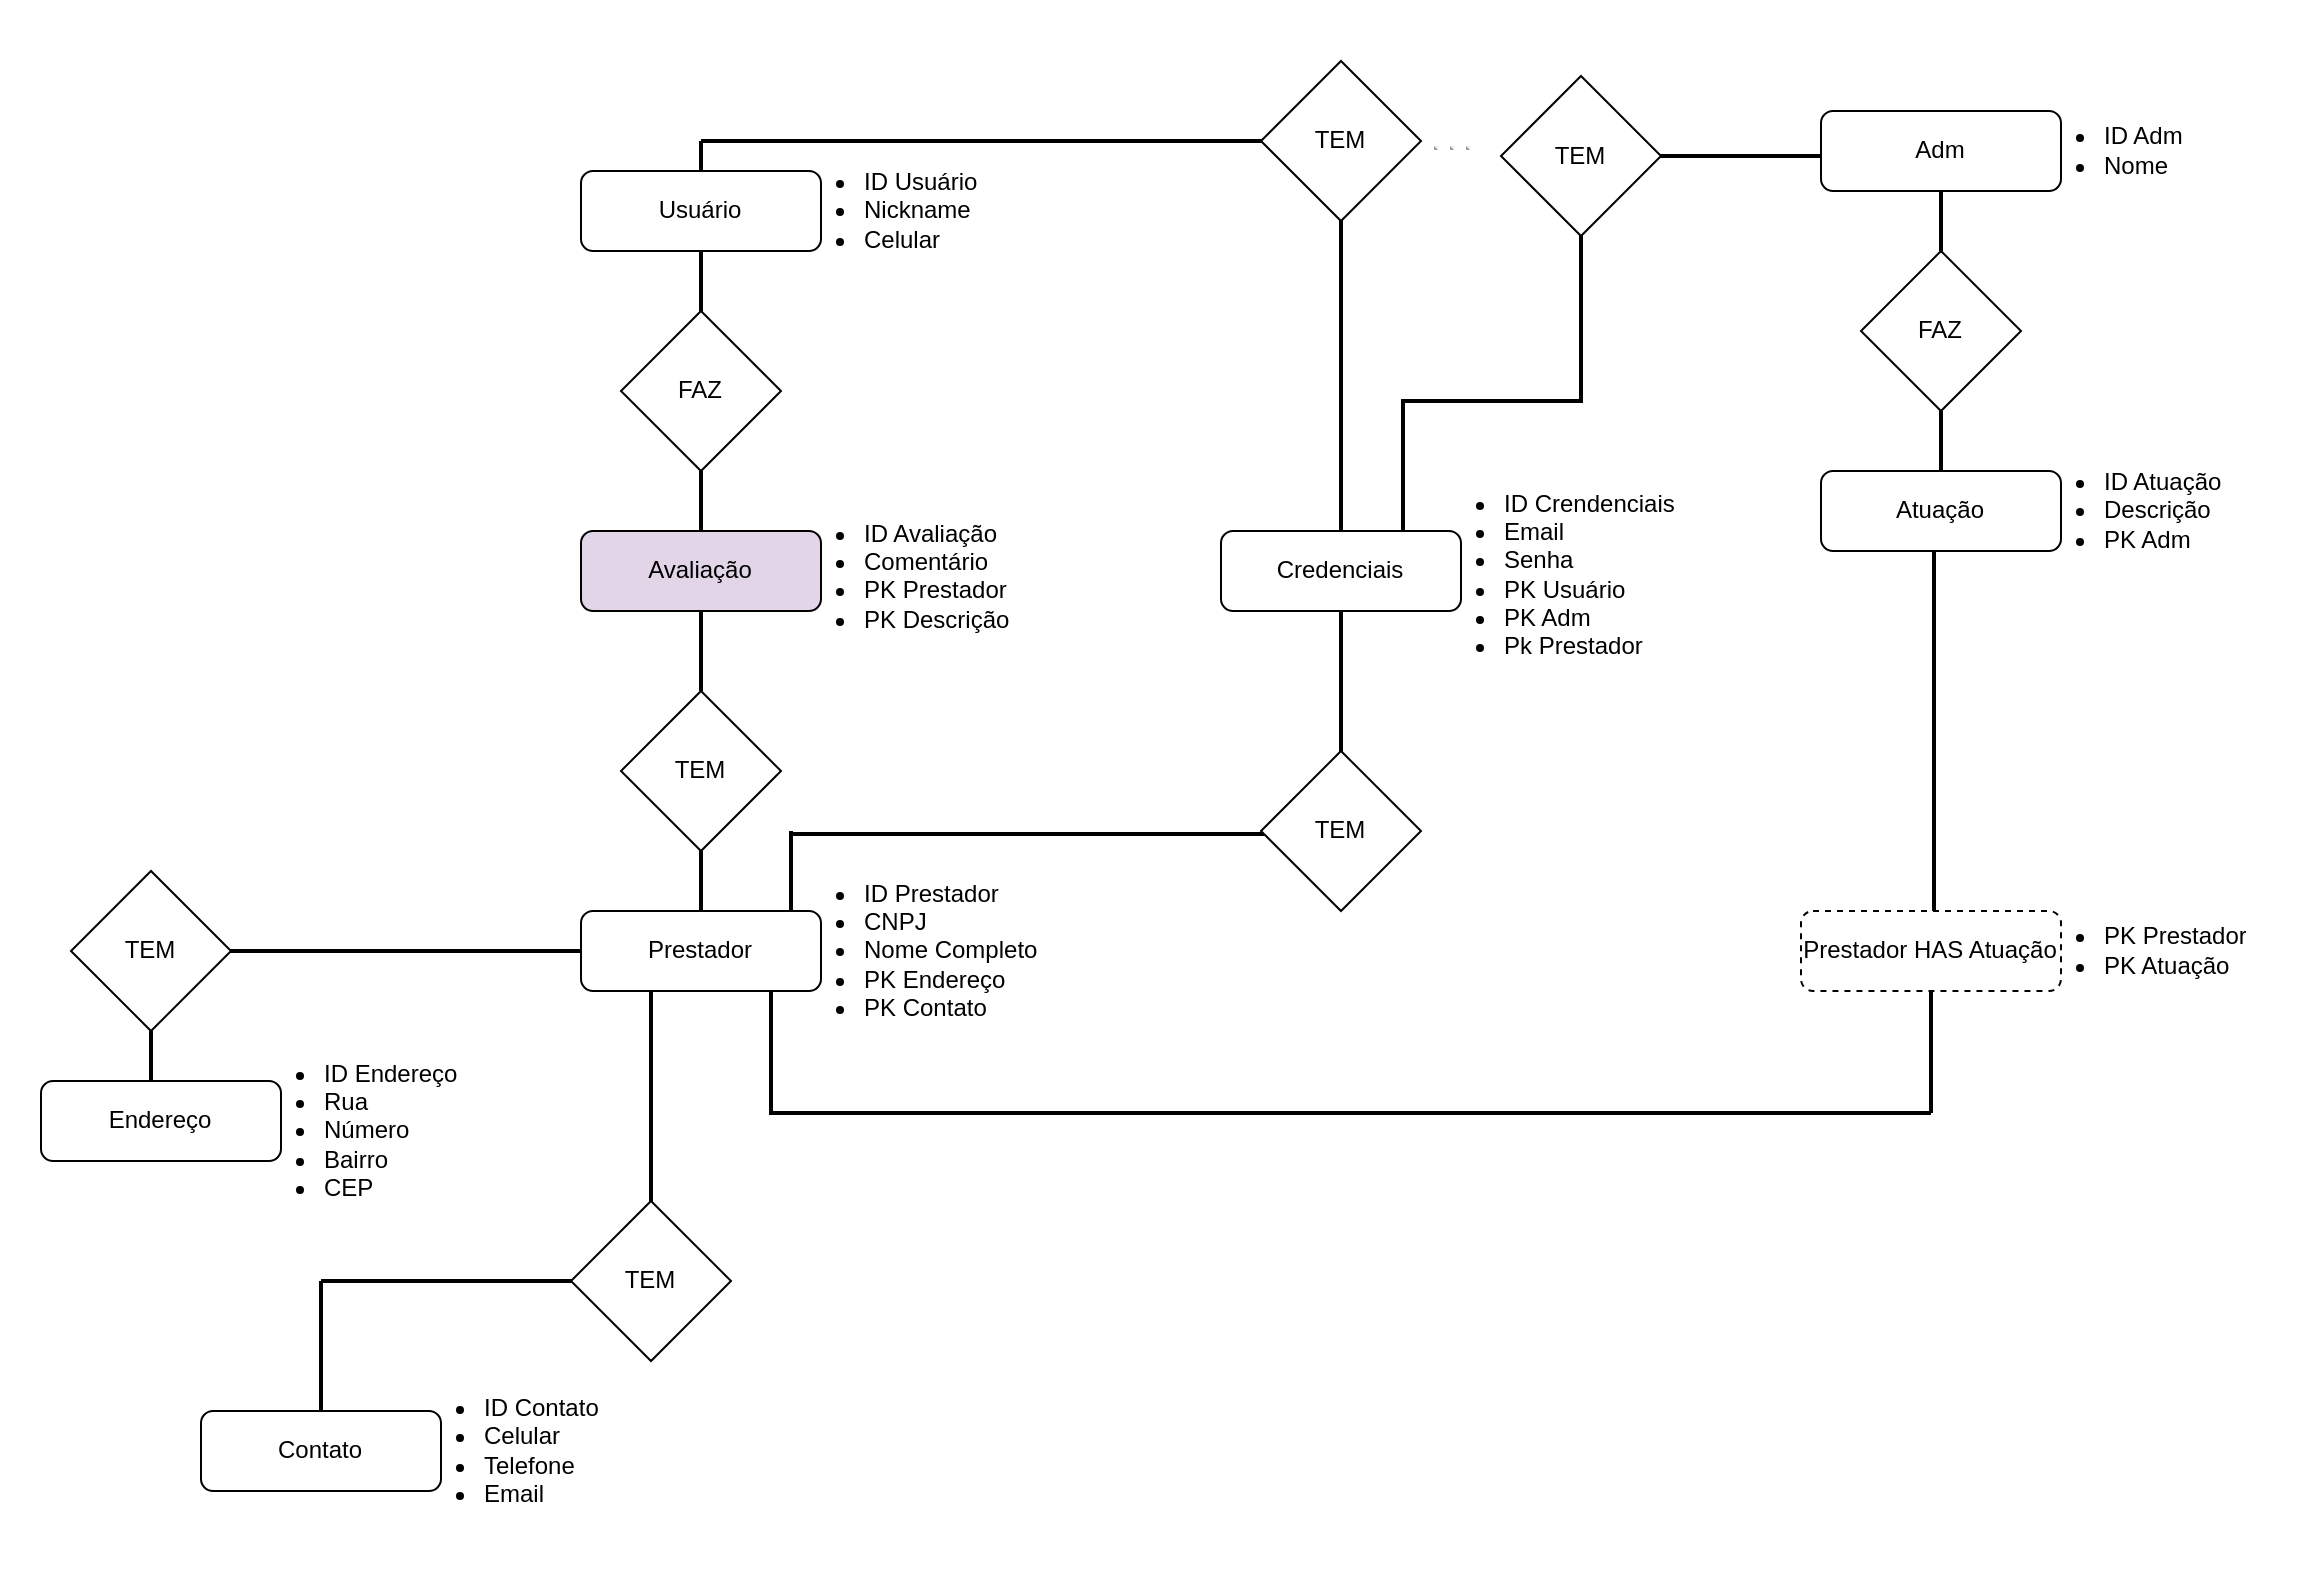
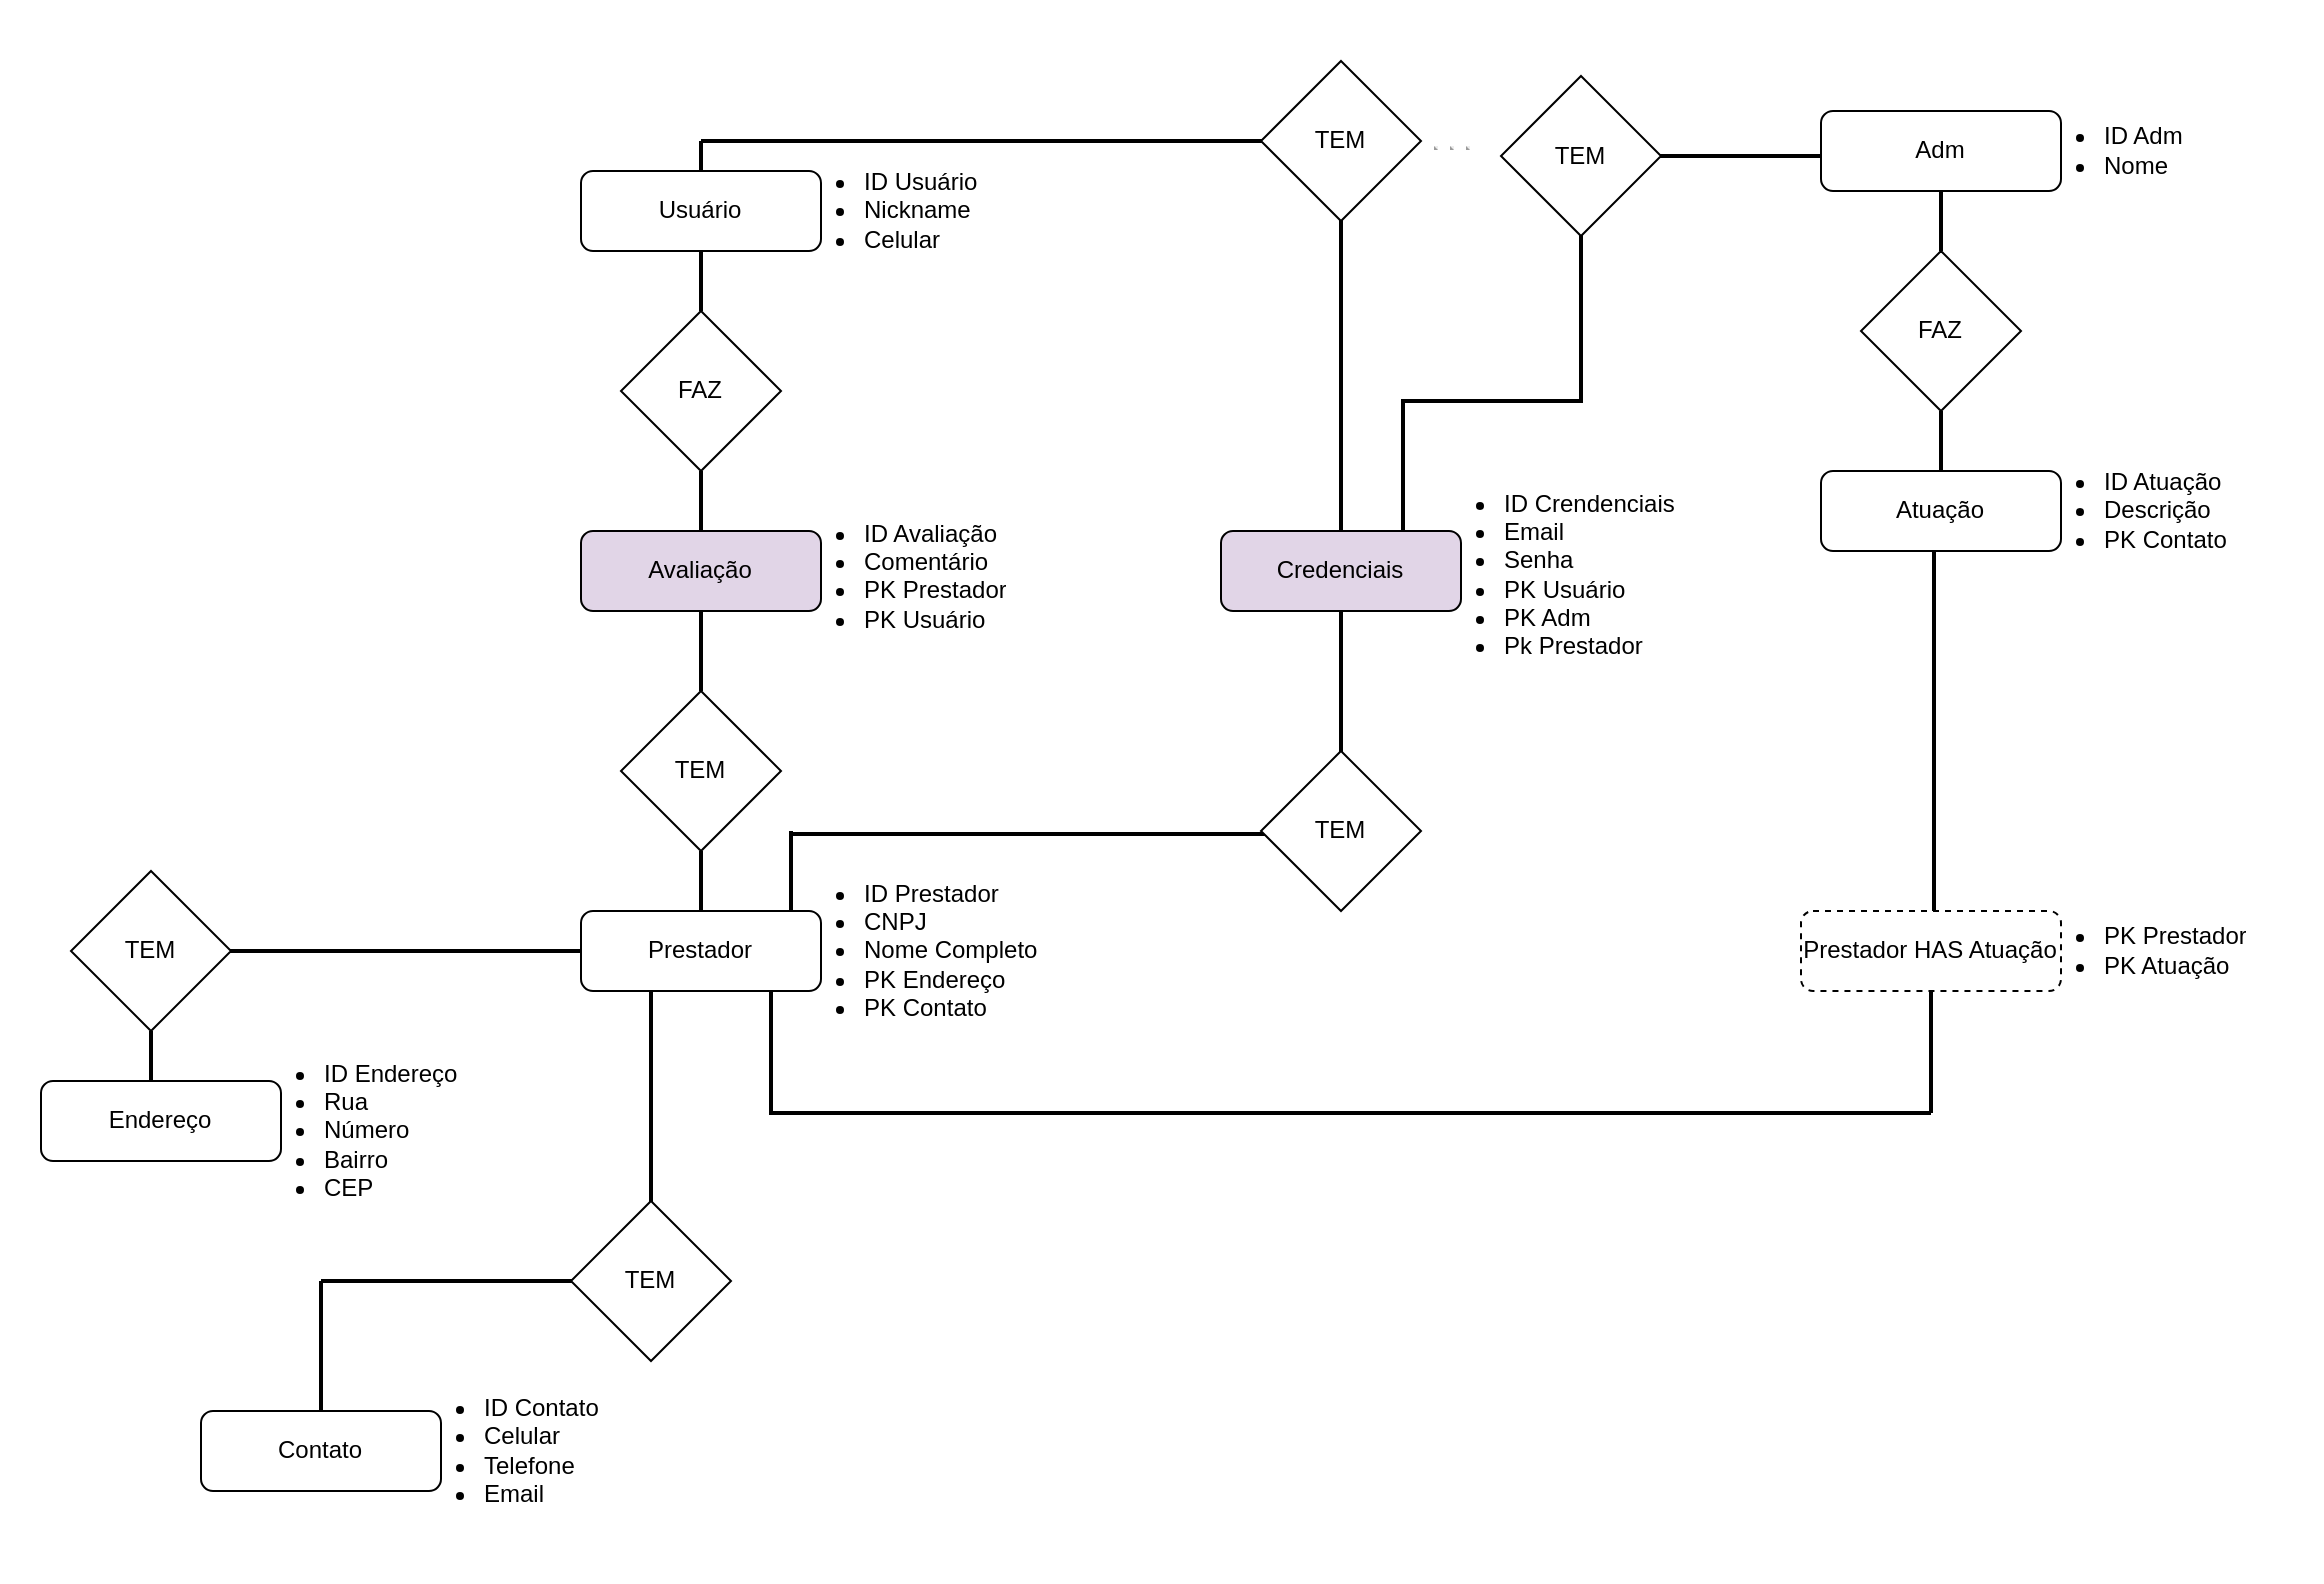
(2089, 511) -> (2089, 511)
(863, 571) -> (863, 571)
(1341, 571) -> (1341, 571)
